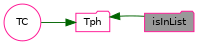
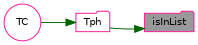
(132, 16) -> (122, 29)
